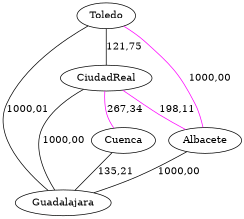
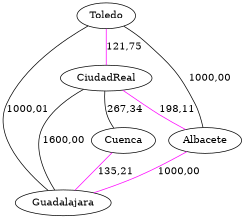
(106, 47) -> (106, 47)
(173, 69) -> (173, 69)
(106, 110) -> (106, 110)
(64, 140) -> (64, 140)
(94, 171) -> (94, 171)
(141, 175) -> (141, 175)
